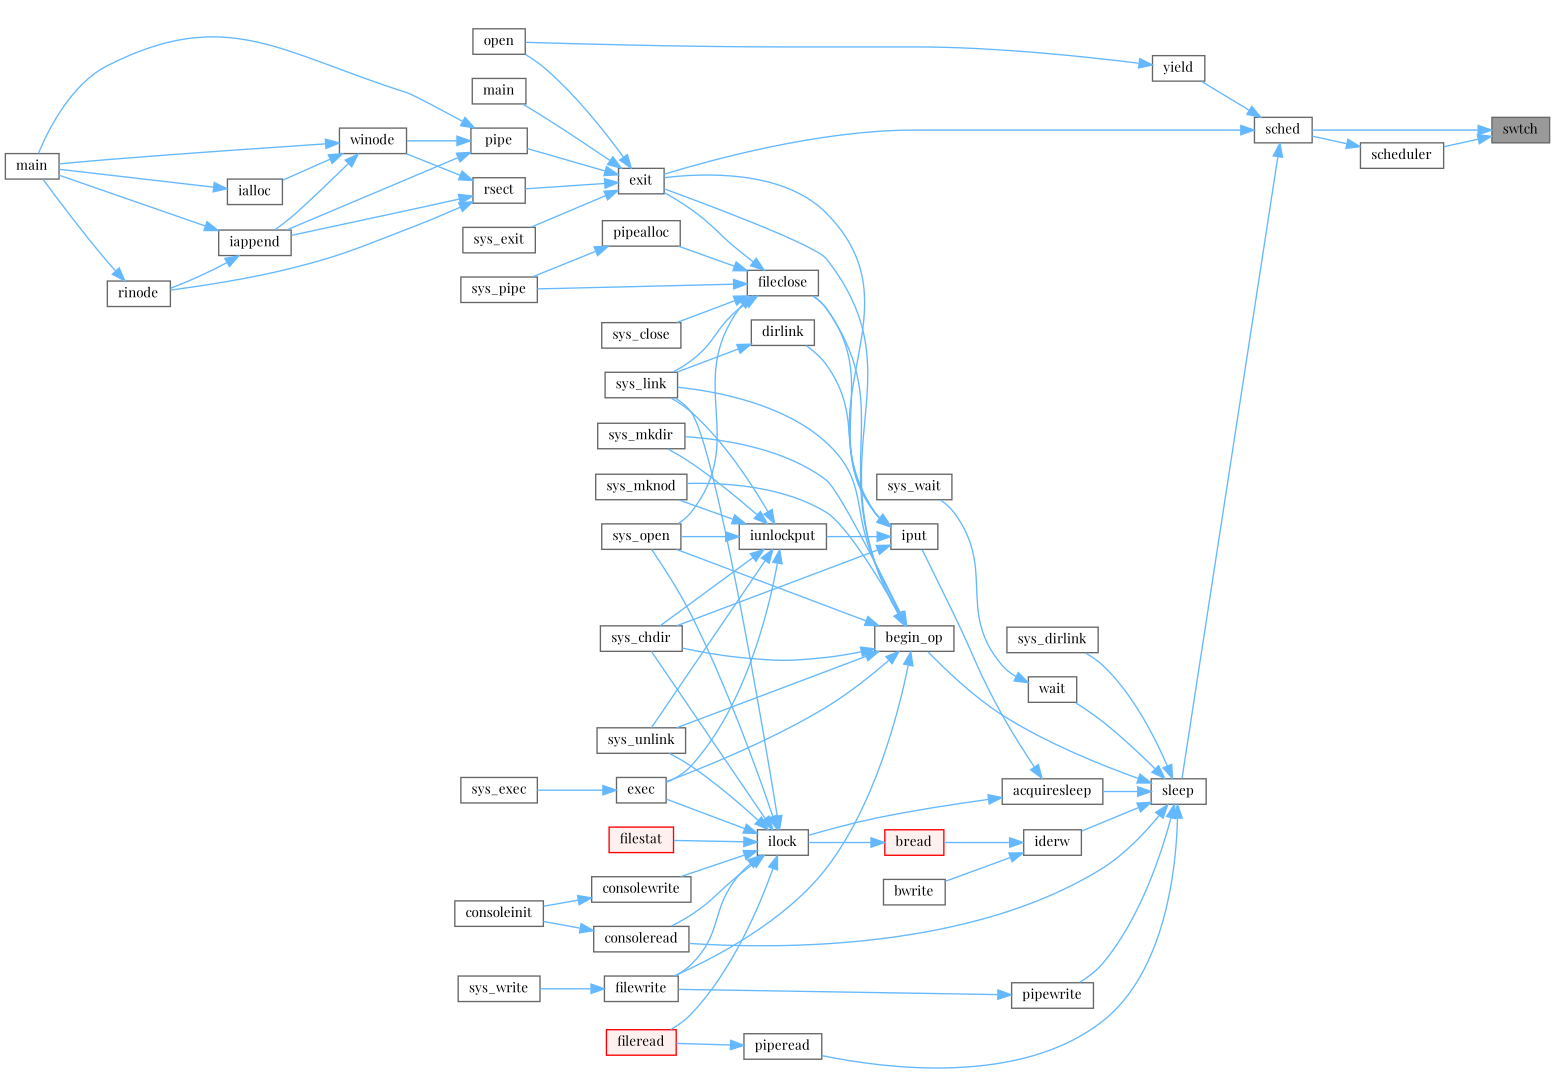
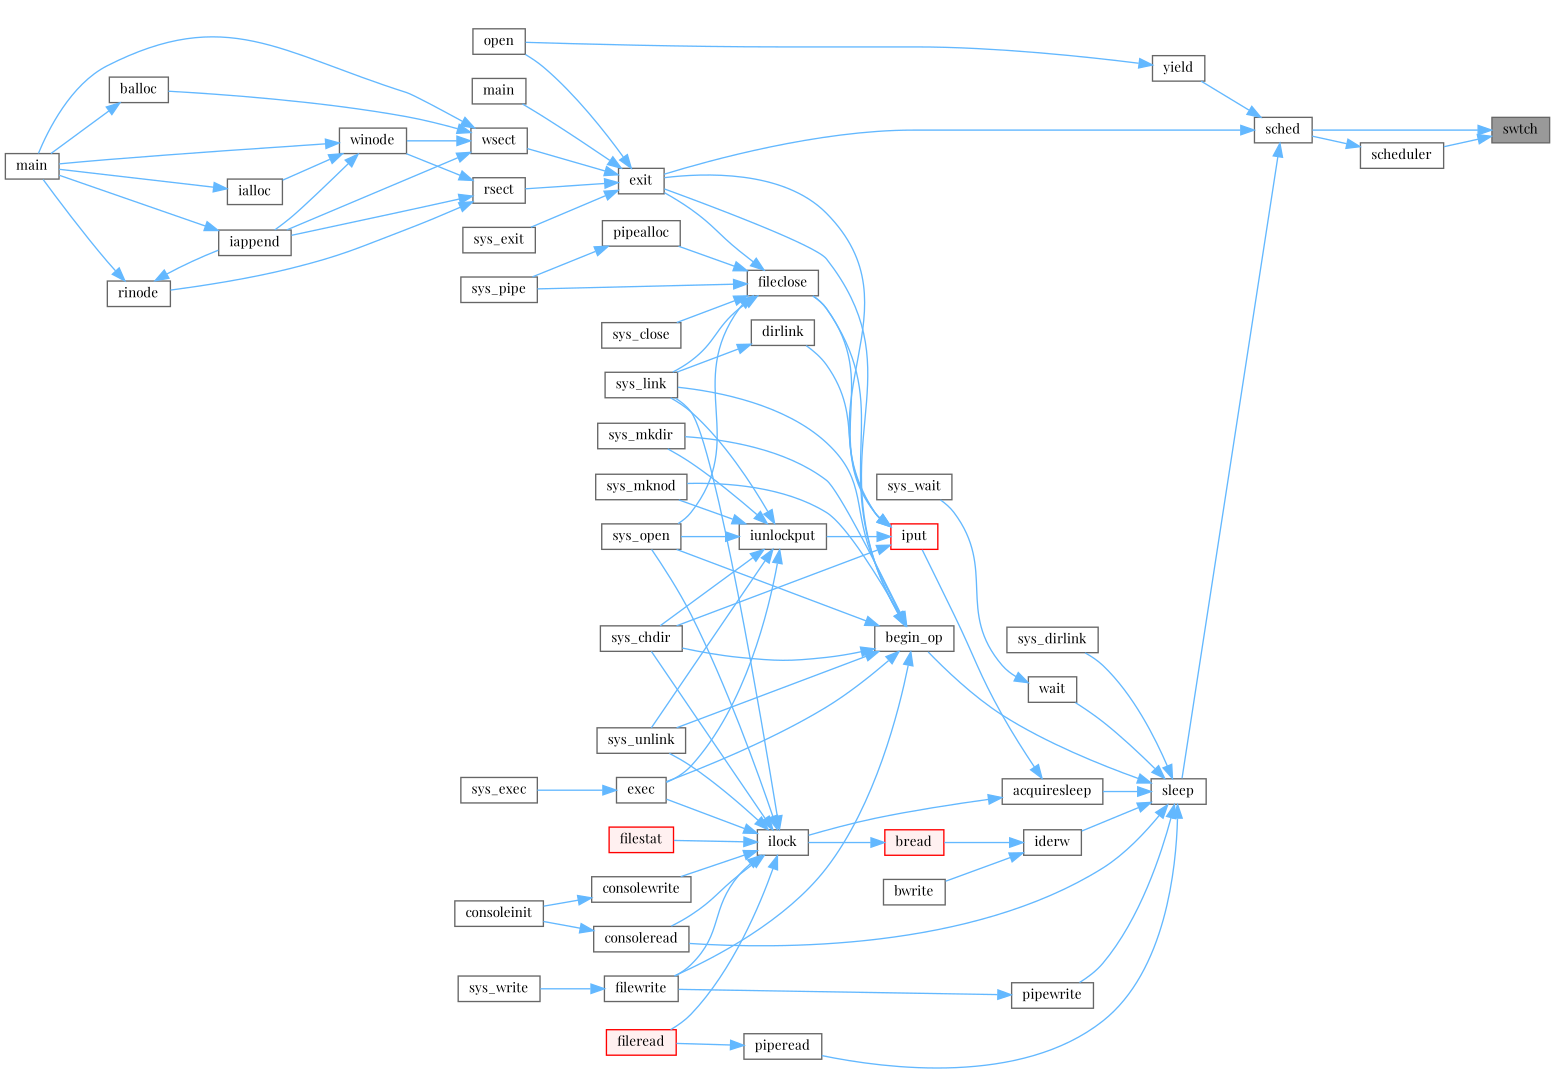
none -> (139, 90)
(499, 141) -> (499, 141)
(199, 276) -> (192, 261)
(914, 537) -> (914, 537)
